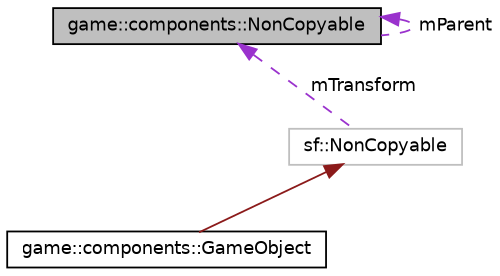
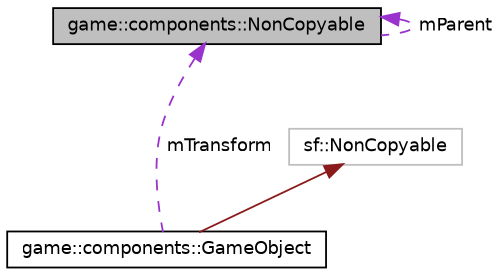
(304, 92) -> (159, 141)
